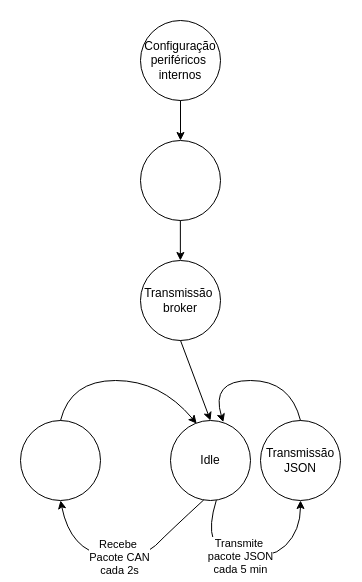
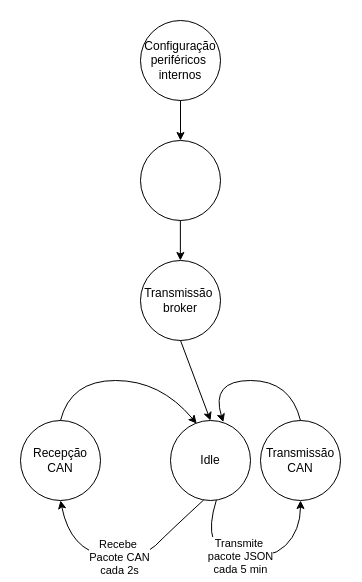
none -> (61, 461)
(301, 461) -> (301, 461)
